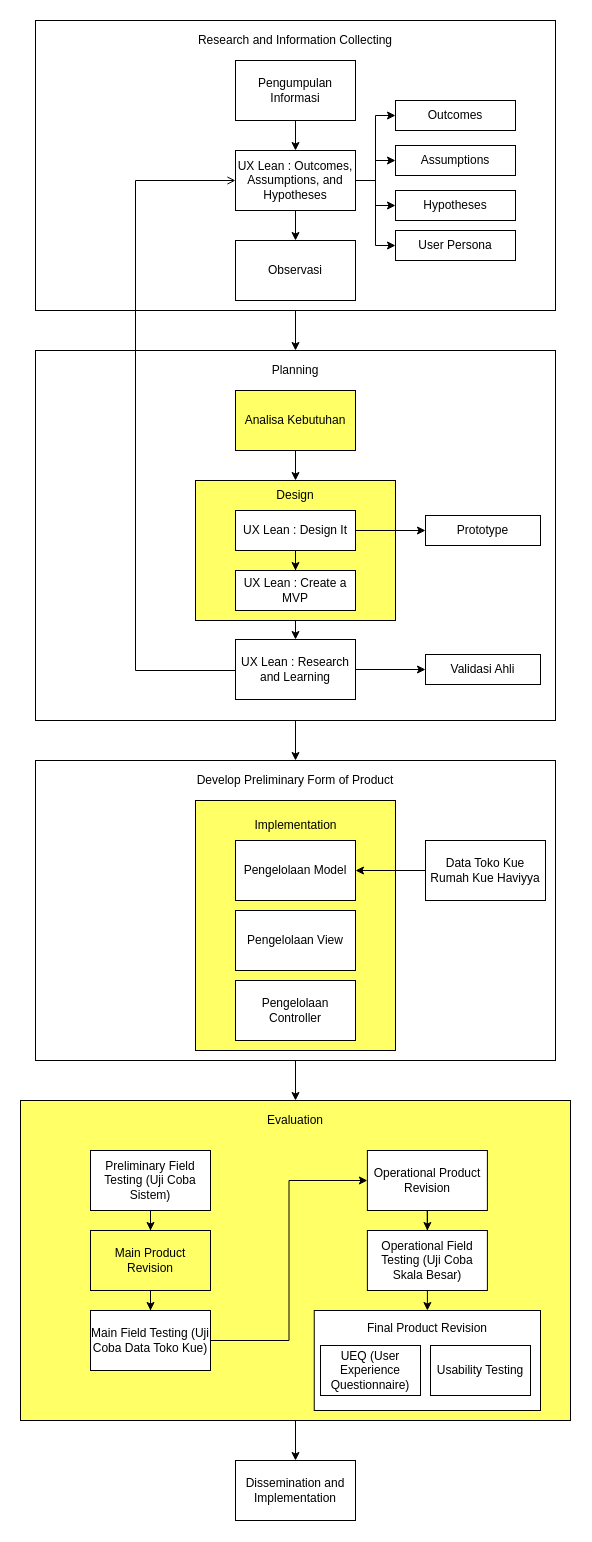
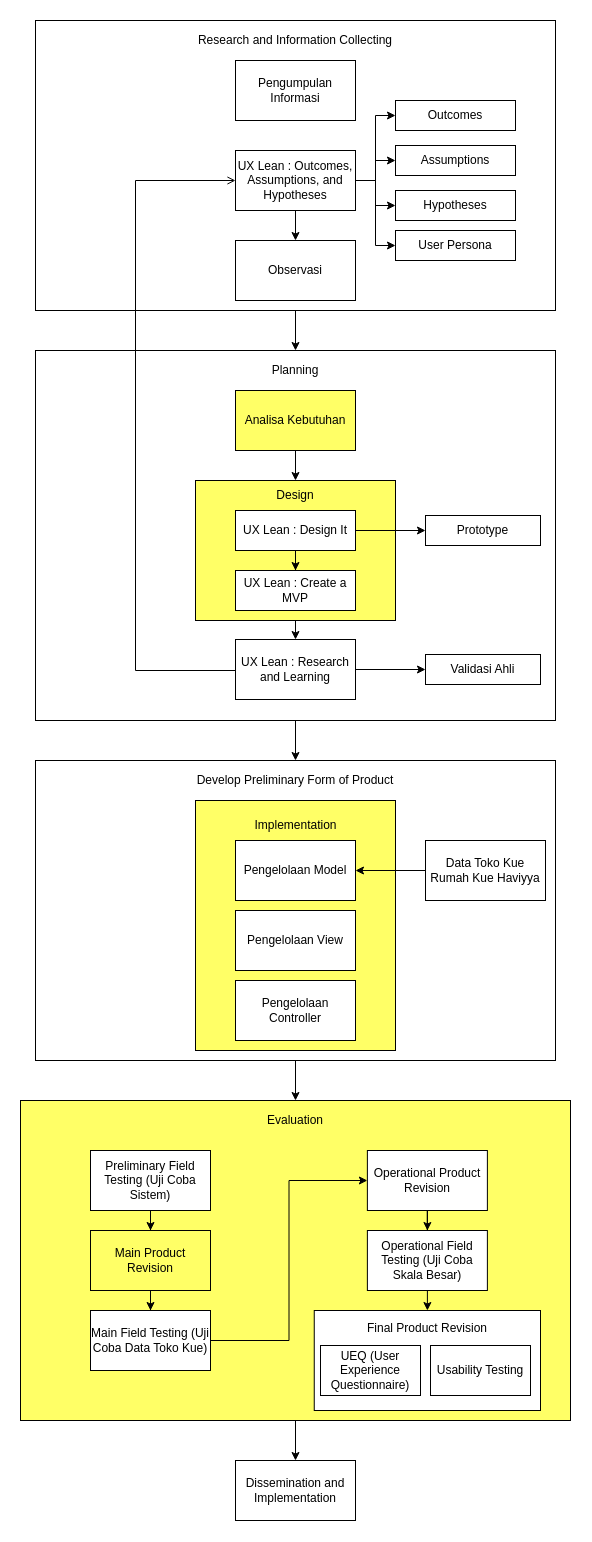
(296, 140) -> none
